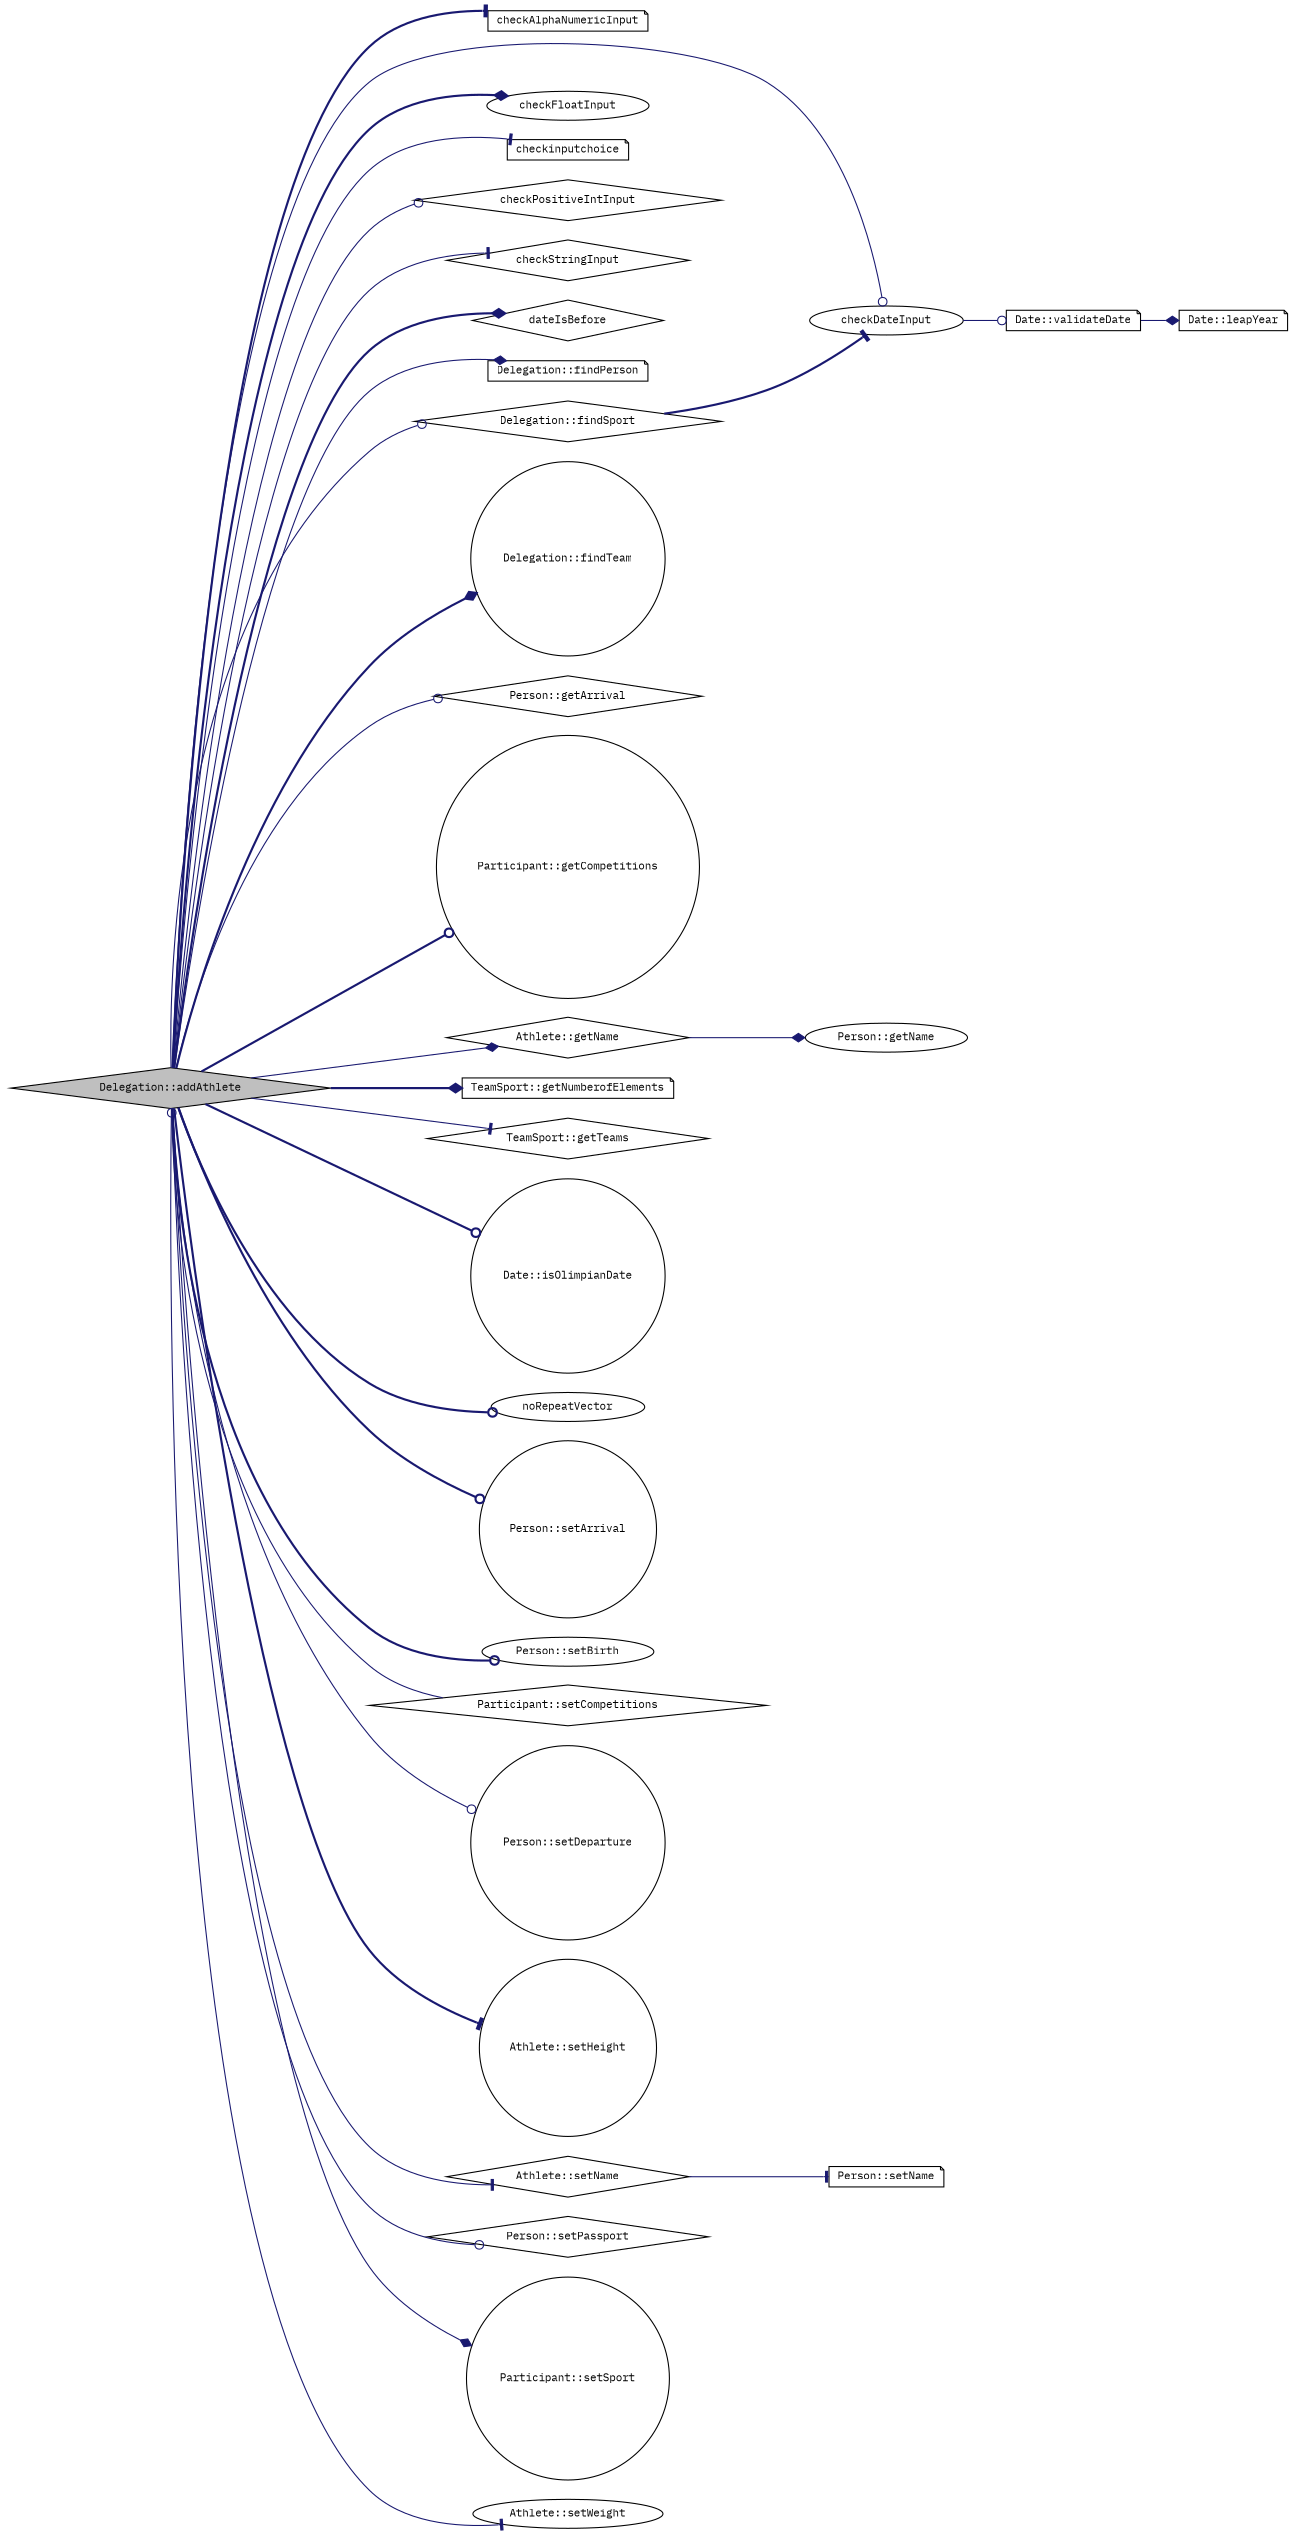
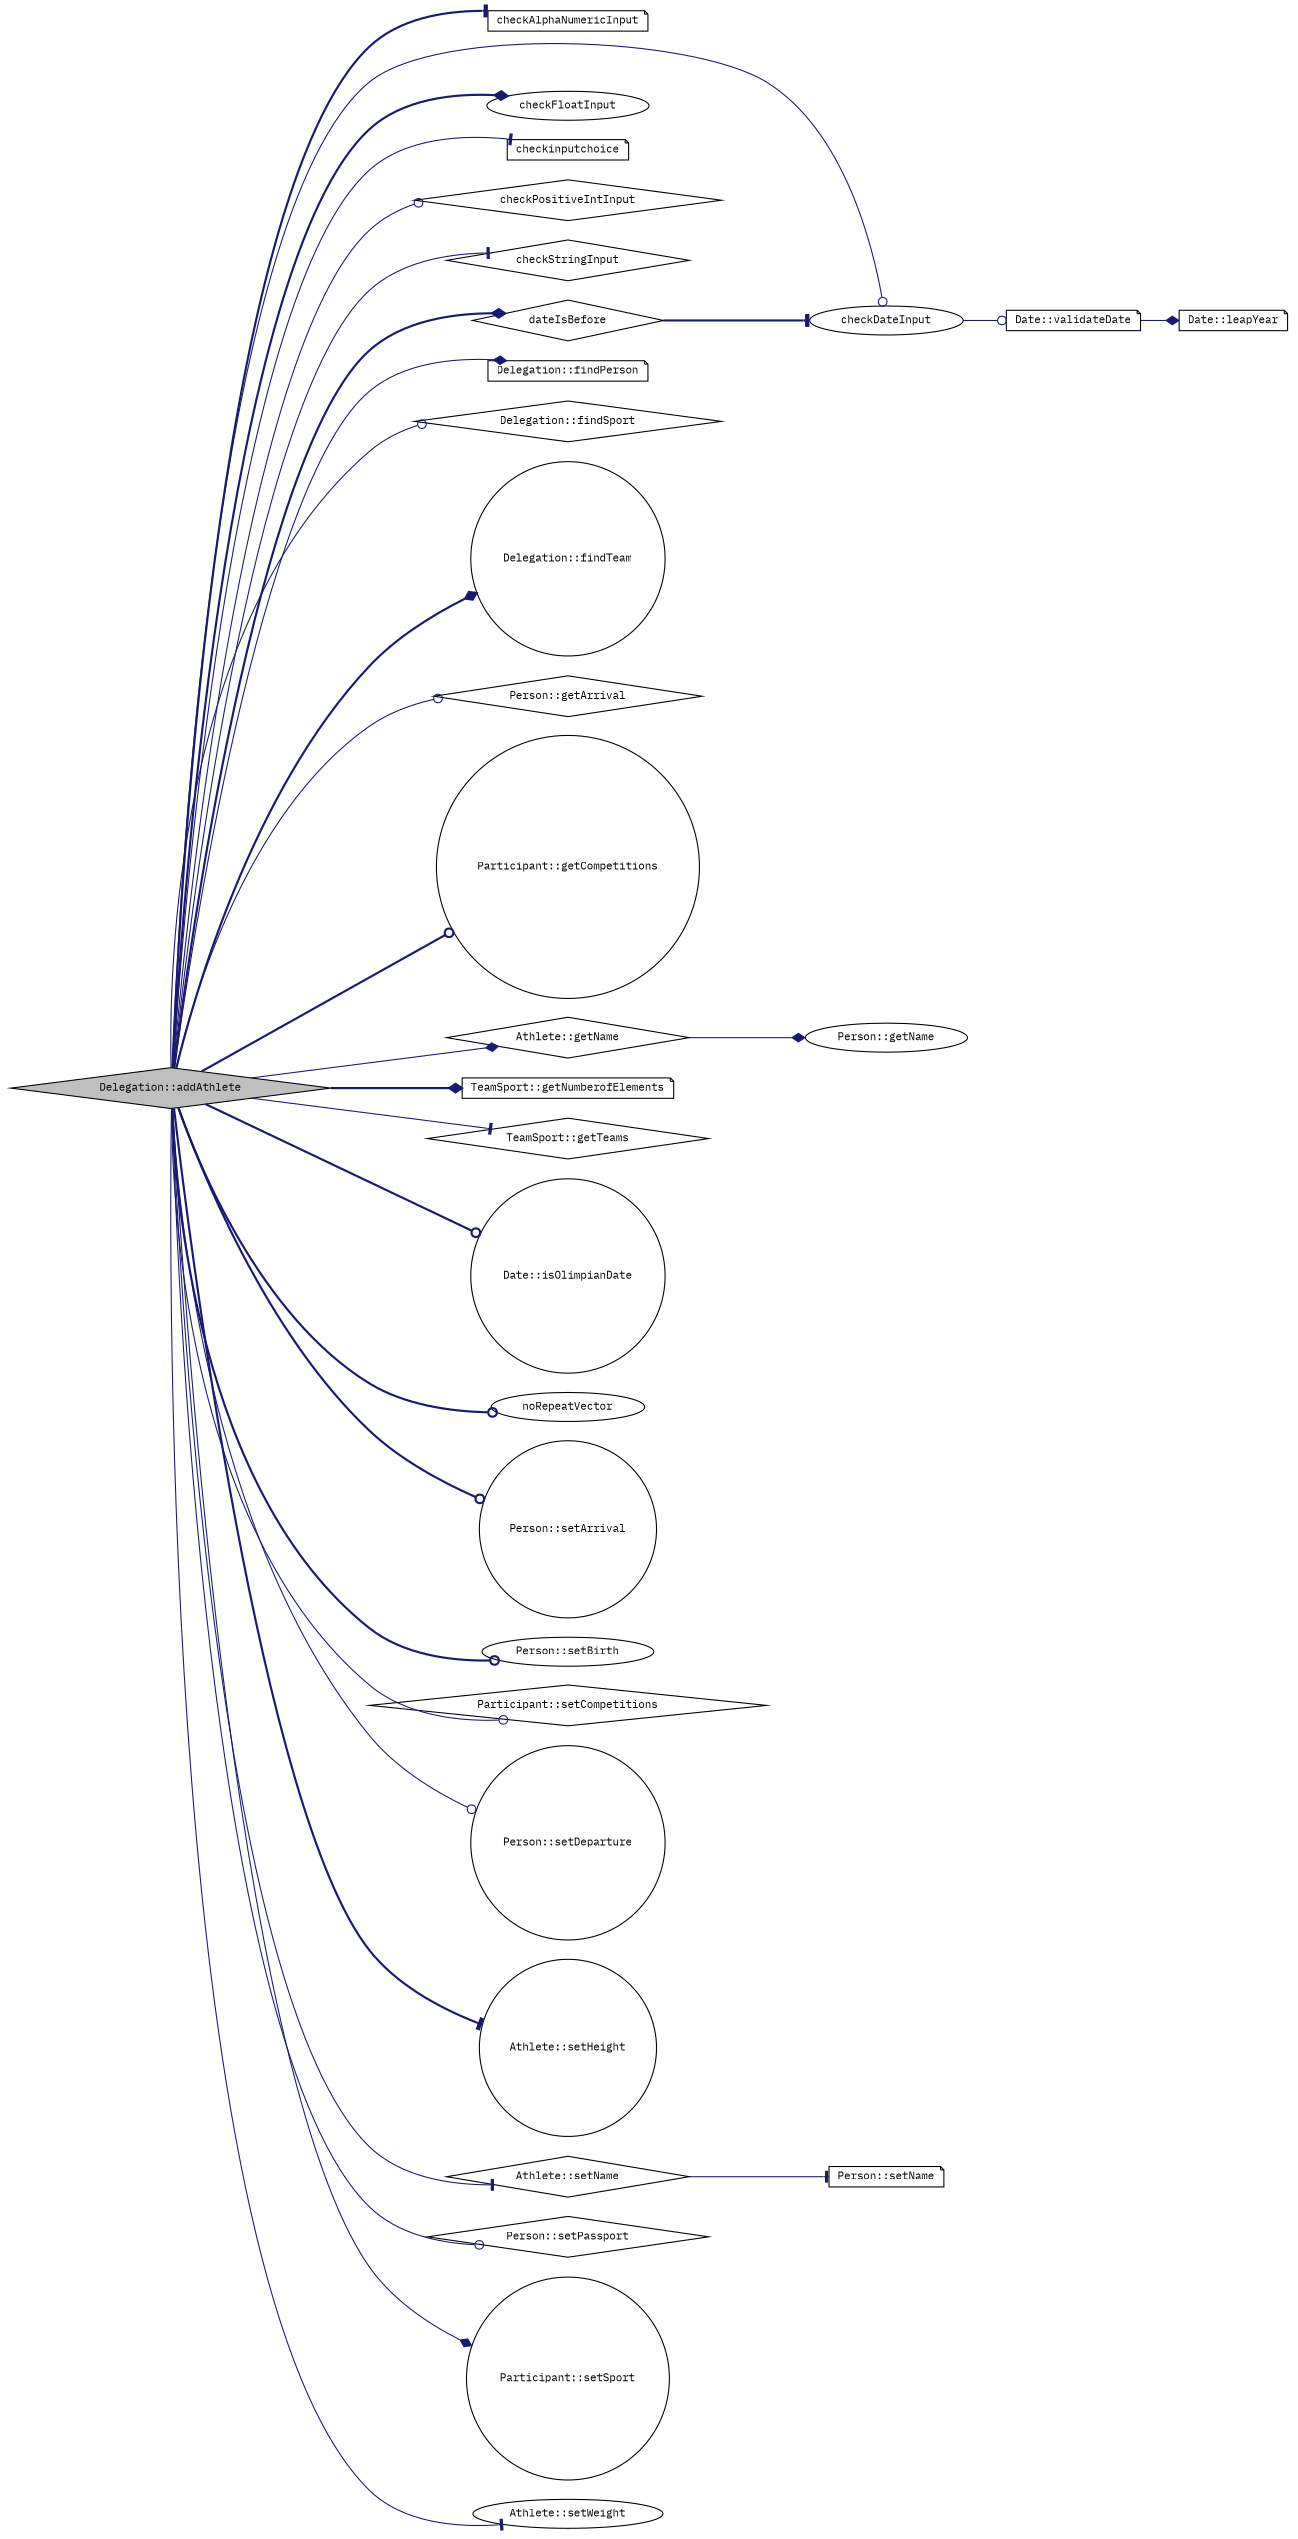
(769, 389) -> (734, 320)
(264, 1529) -> (202, 1373)
